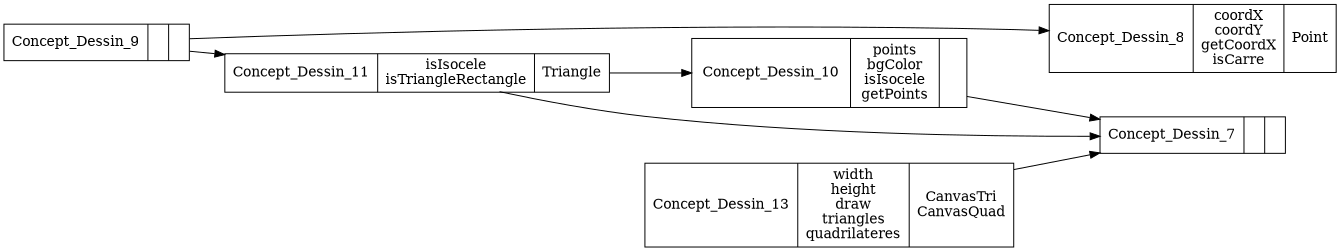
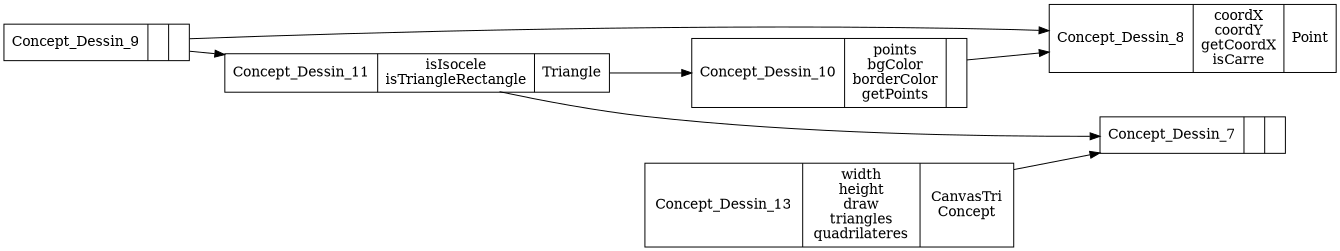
(895, 80) -> (895, 80)
(1028, 107) -> (1003, 56)
(961, 212) -> (967, 212)
